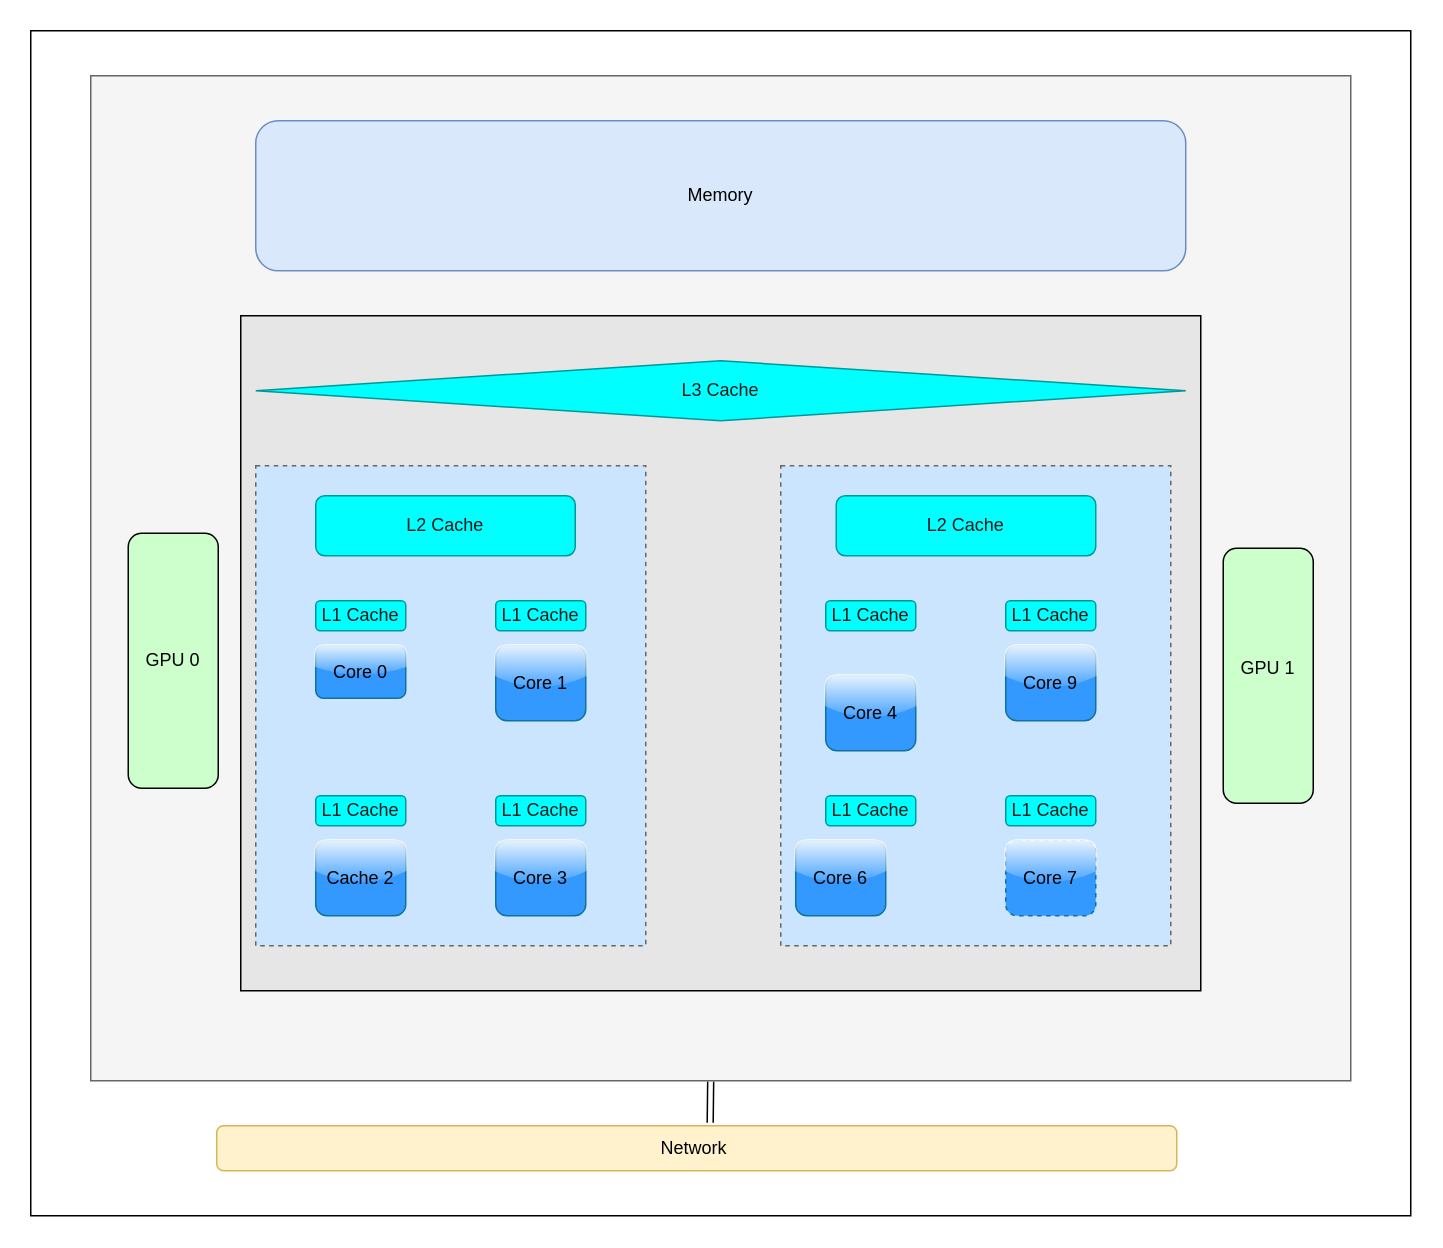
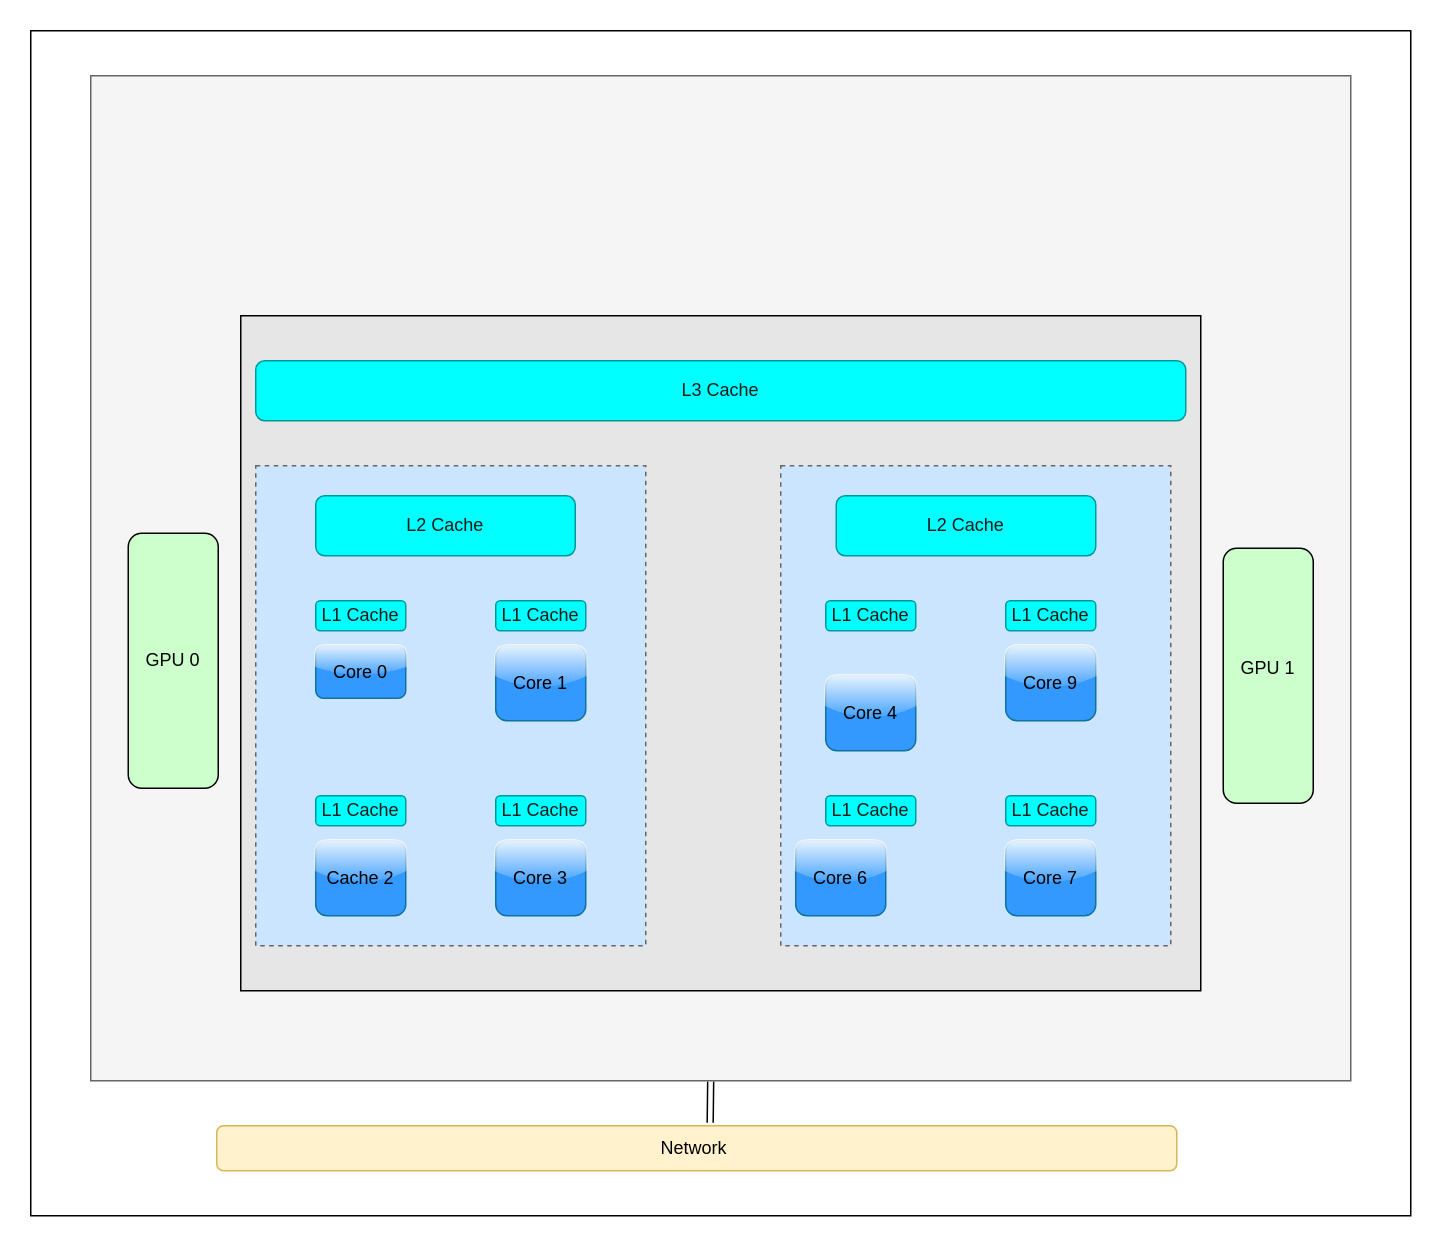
(721, 196) -> none
(721, 391) -> (721, 391)
(1051, 878) -> (1051, 878)
